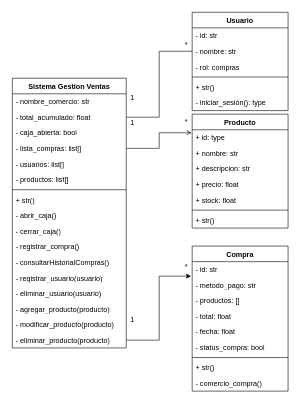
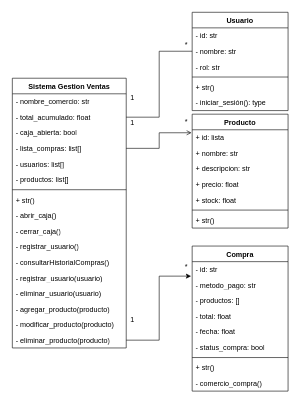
(220, 68) -> (212, 68)
(212, 138) -> (212, 138)
(54, 248) -> (55, 248)
